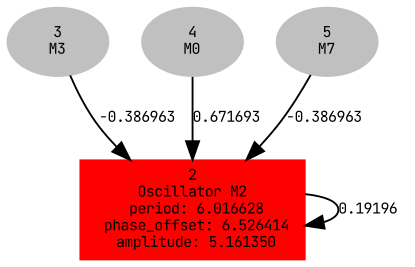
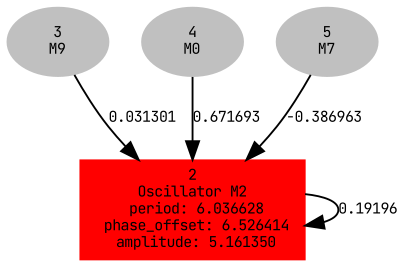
(58, 49) -> (58, 49)
(142, 118) -> (147, 118)
(193, 209) -> (193, 209)
